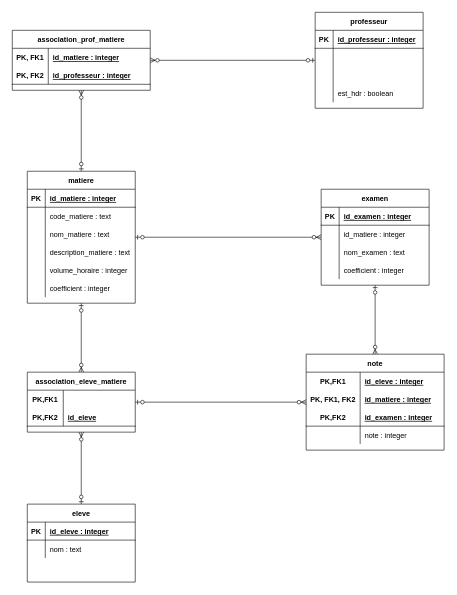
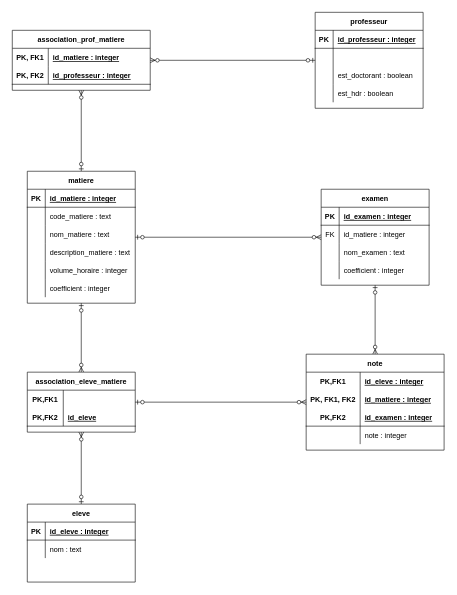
none -> (378, 75)
none -> (330, 234)
